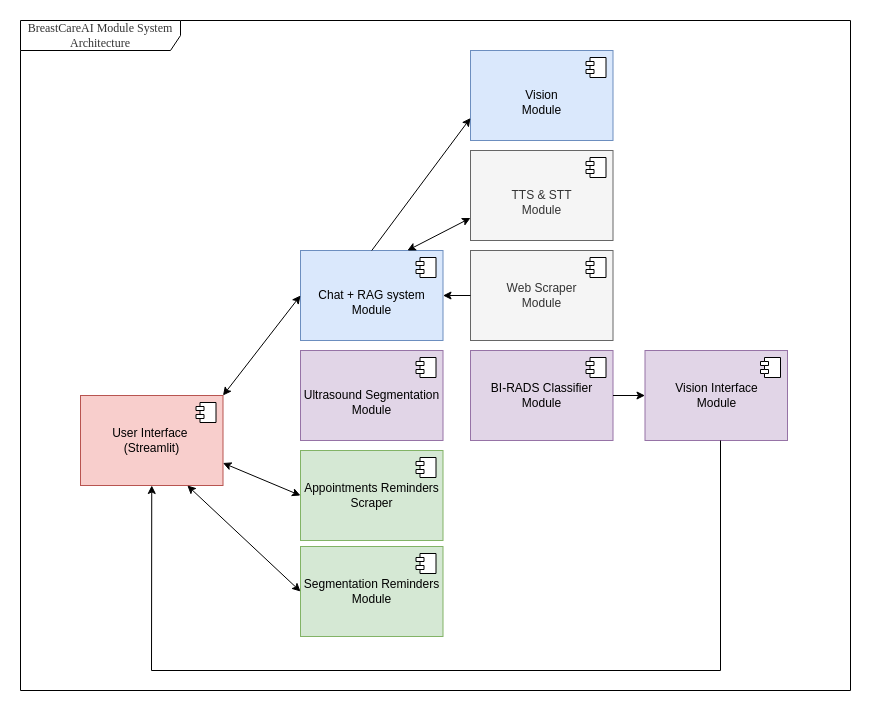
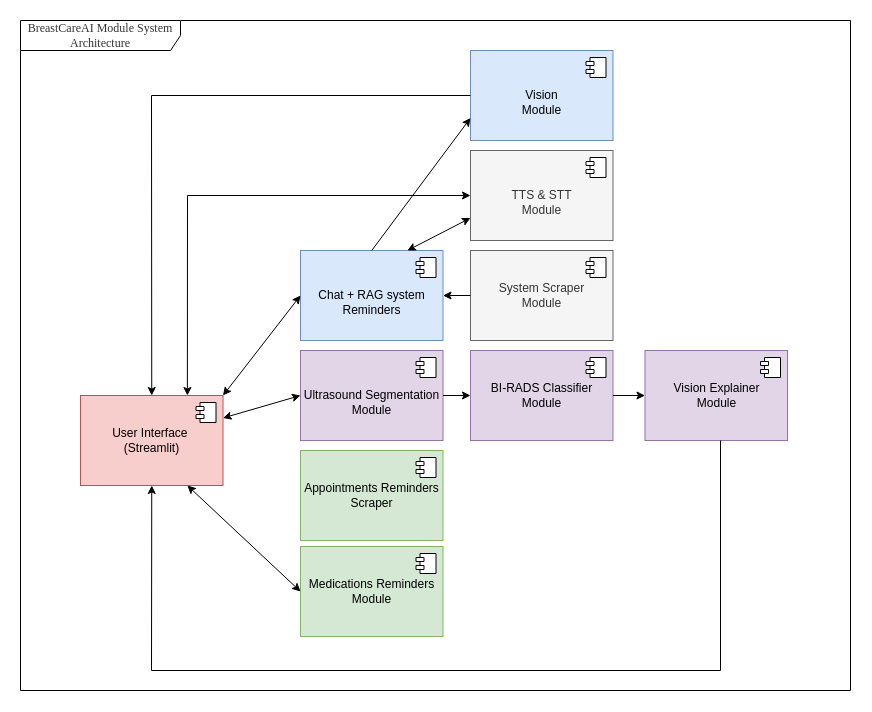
none -> (165, 96)
none -> (229, 196)
(372, 296) -> (372, 296)
(542, 296) -> (542, 296)
none -> (453, 396)
(717, 396) -> (717, 396)
none -> (261, 407)
(261, 479) -> none
(372, 592) -> (372, 592)
